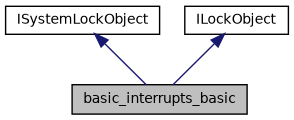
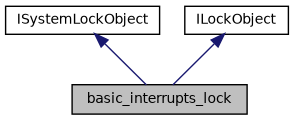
(160, 99) -> (160, 99)
